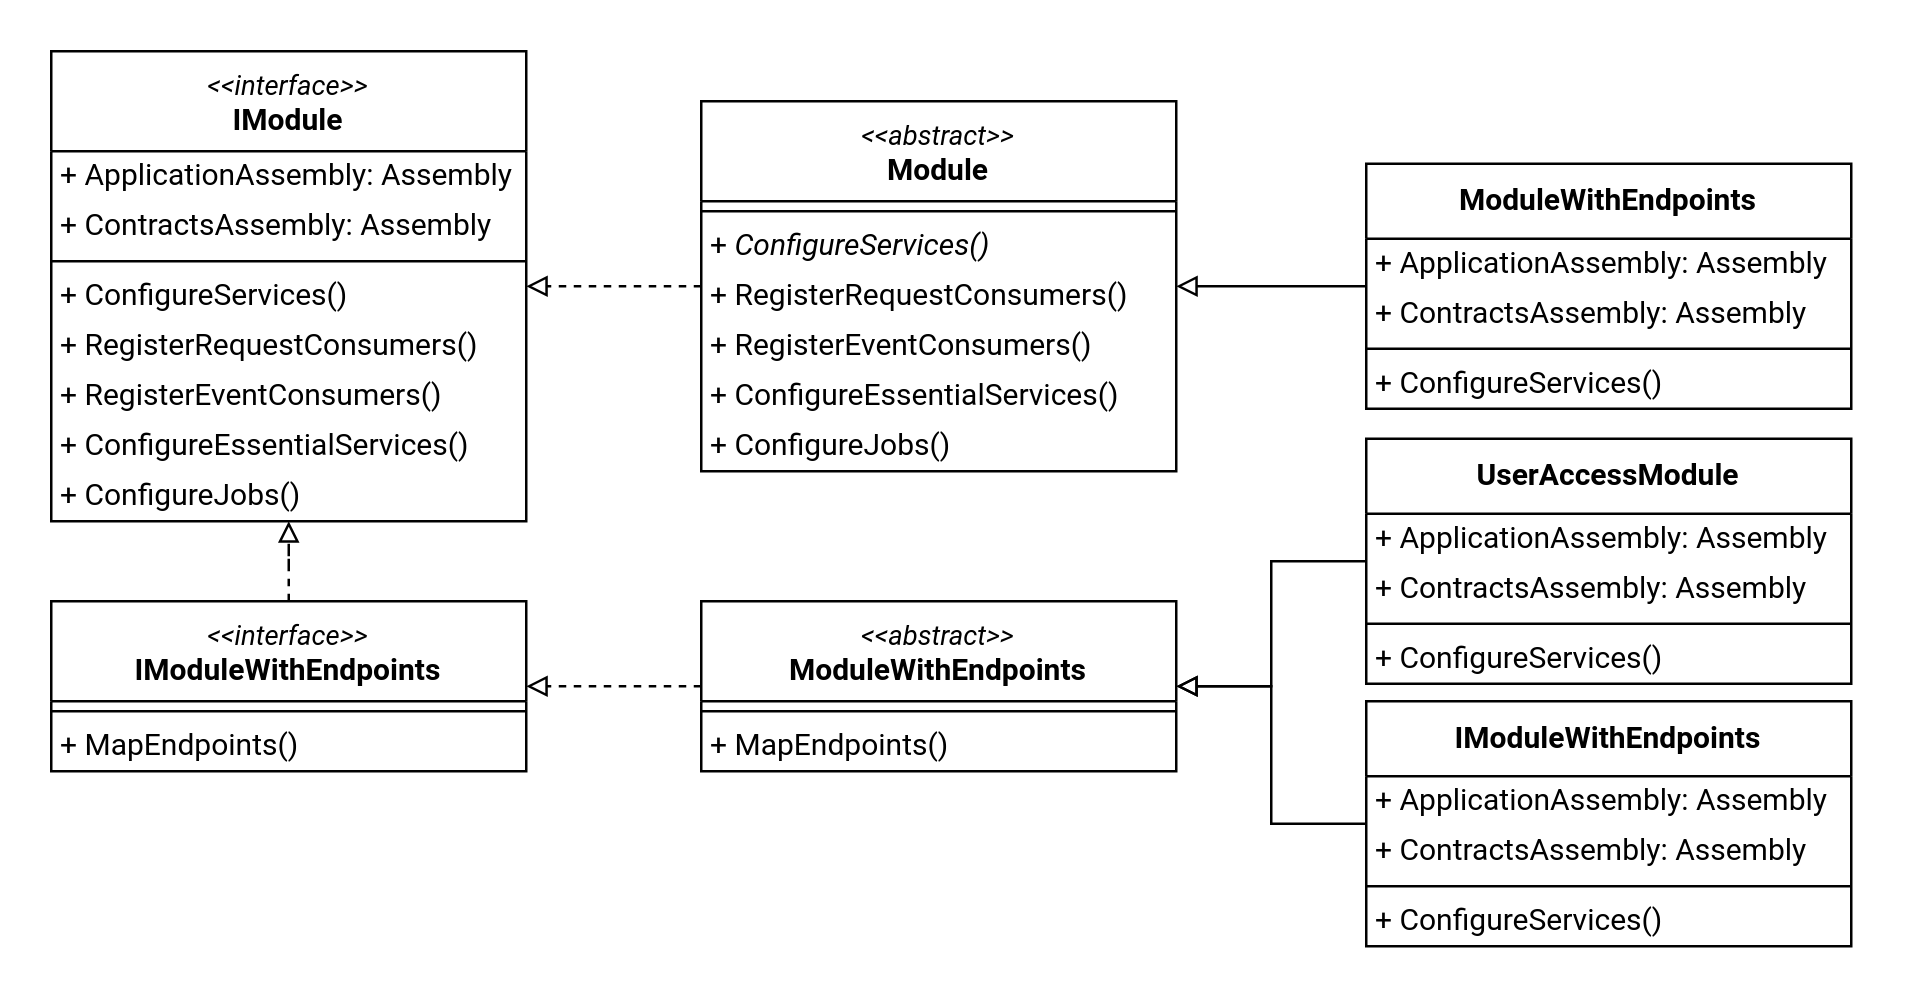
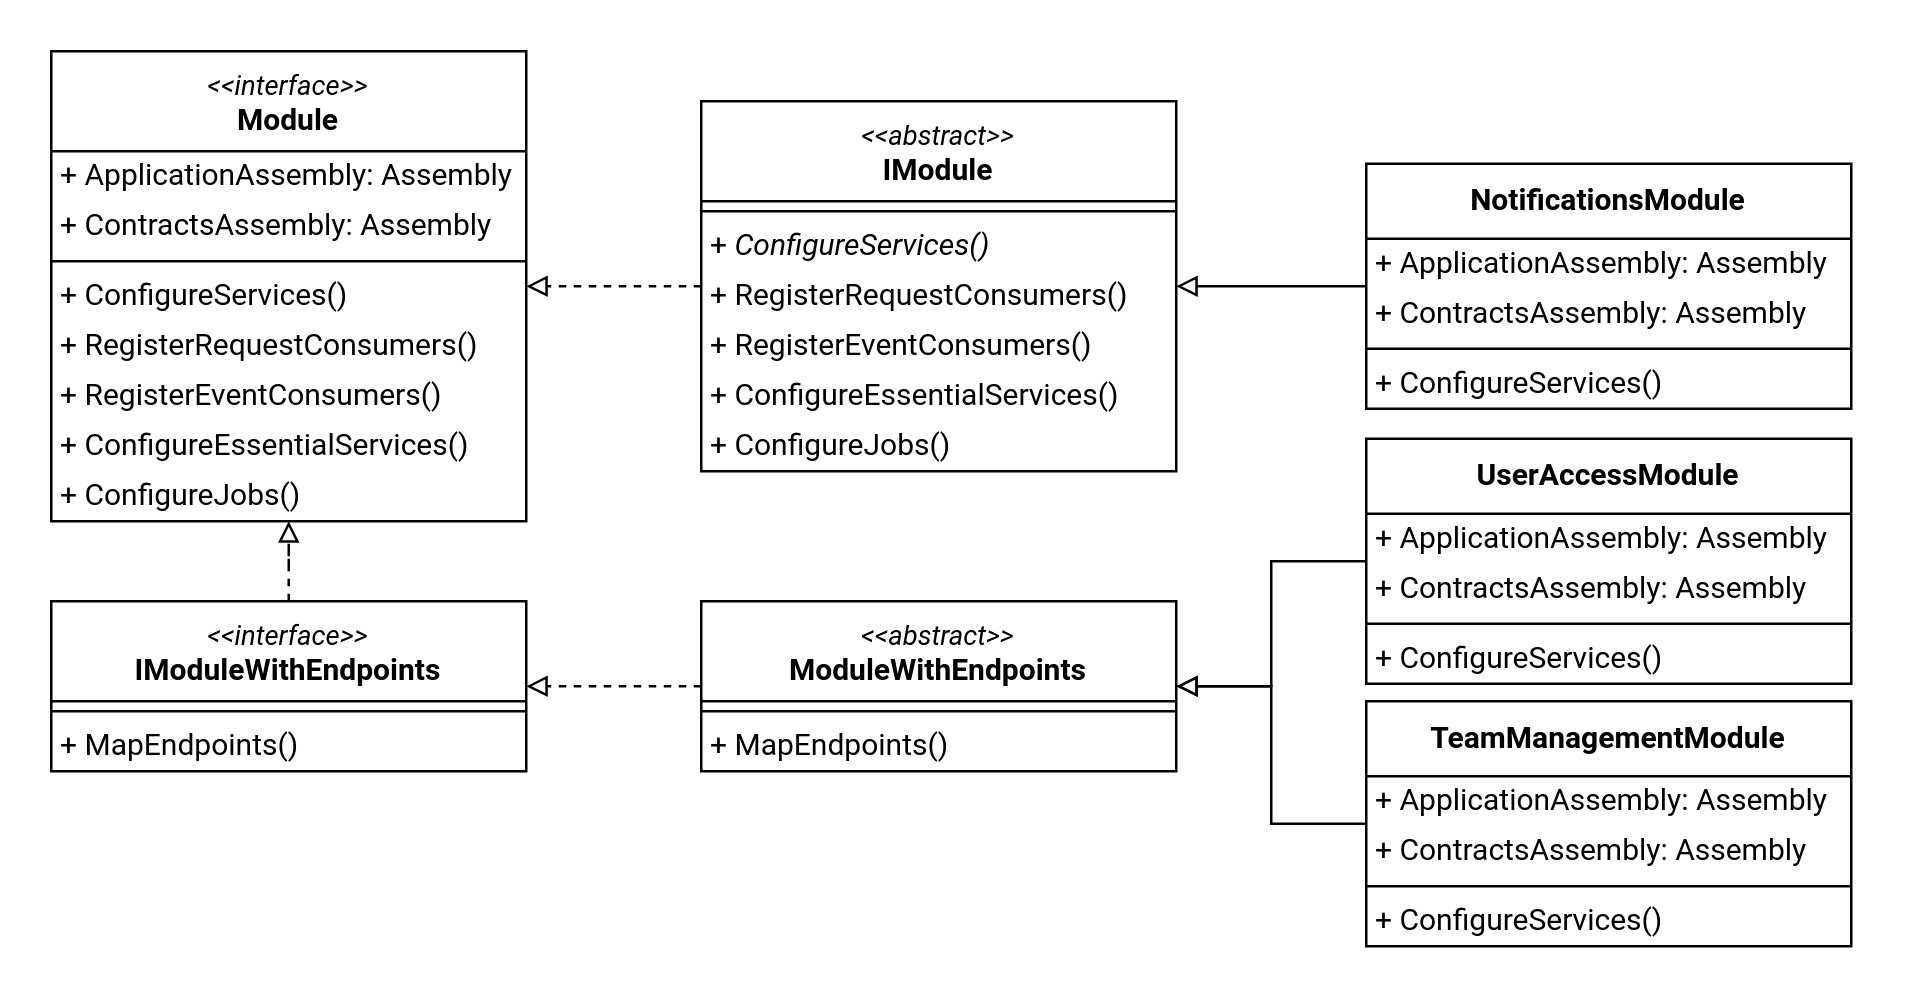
(289, 105) -> (289, 105)
(939, 155) -> (939, 155)
(1609, 201) -> (1609, 201)
(1609, 739) -> (1609, 739)
